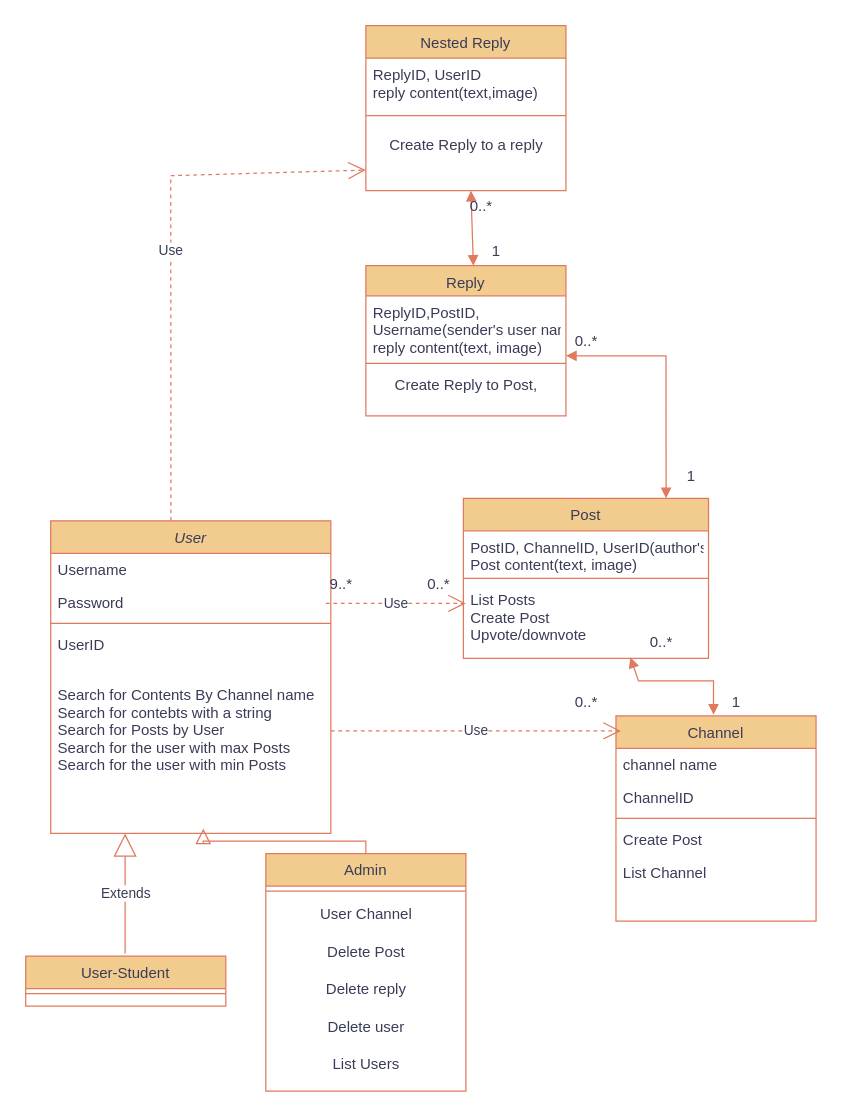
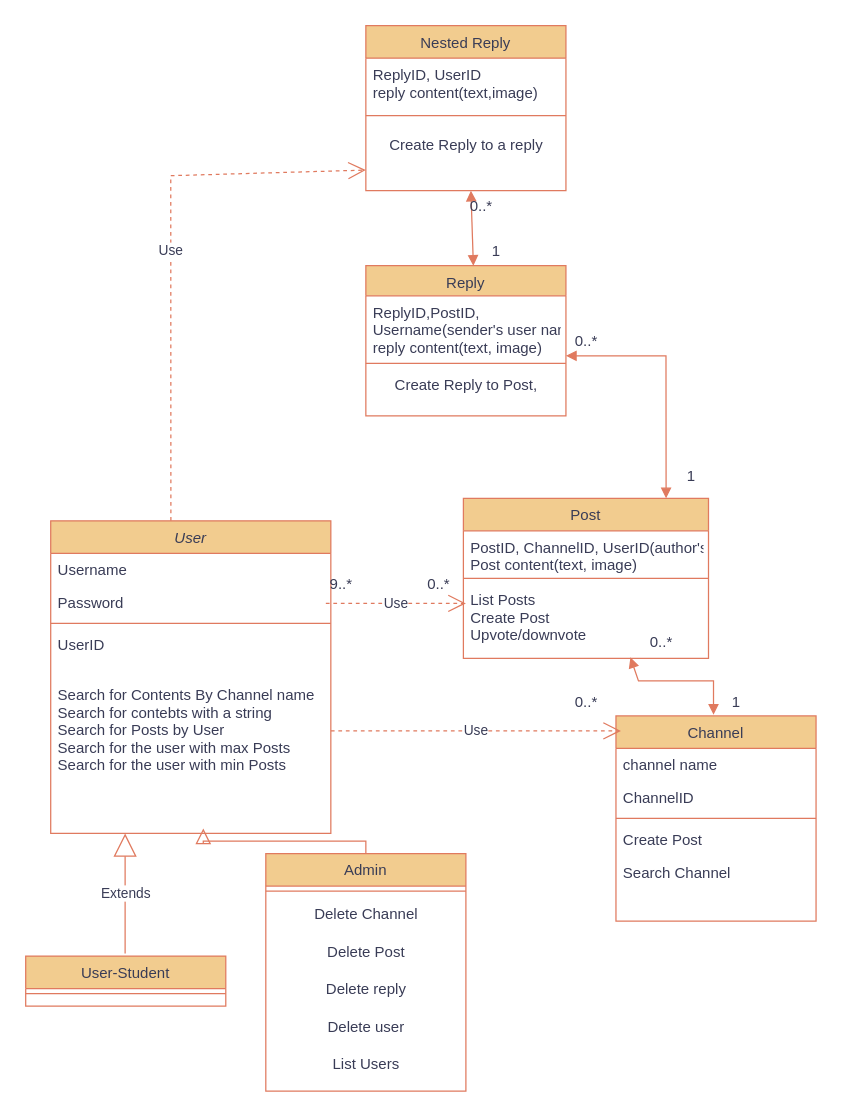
(667, 873) -> (677, 873)
(366, 914) -> (366, 914)
